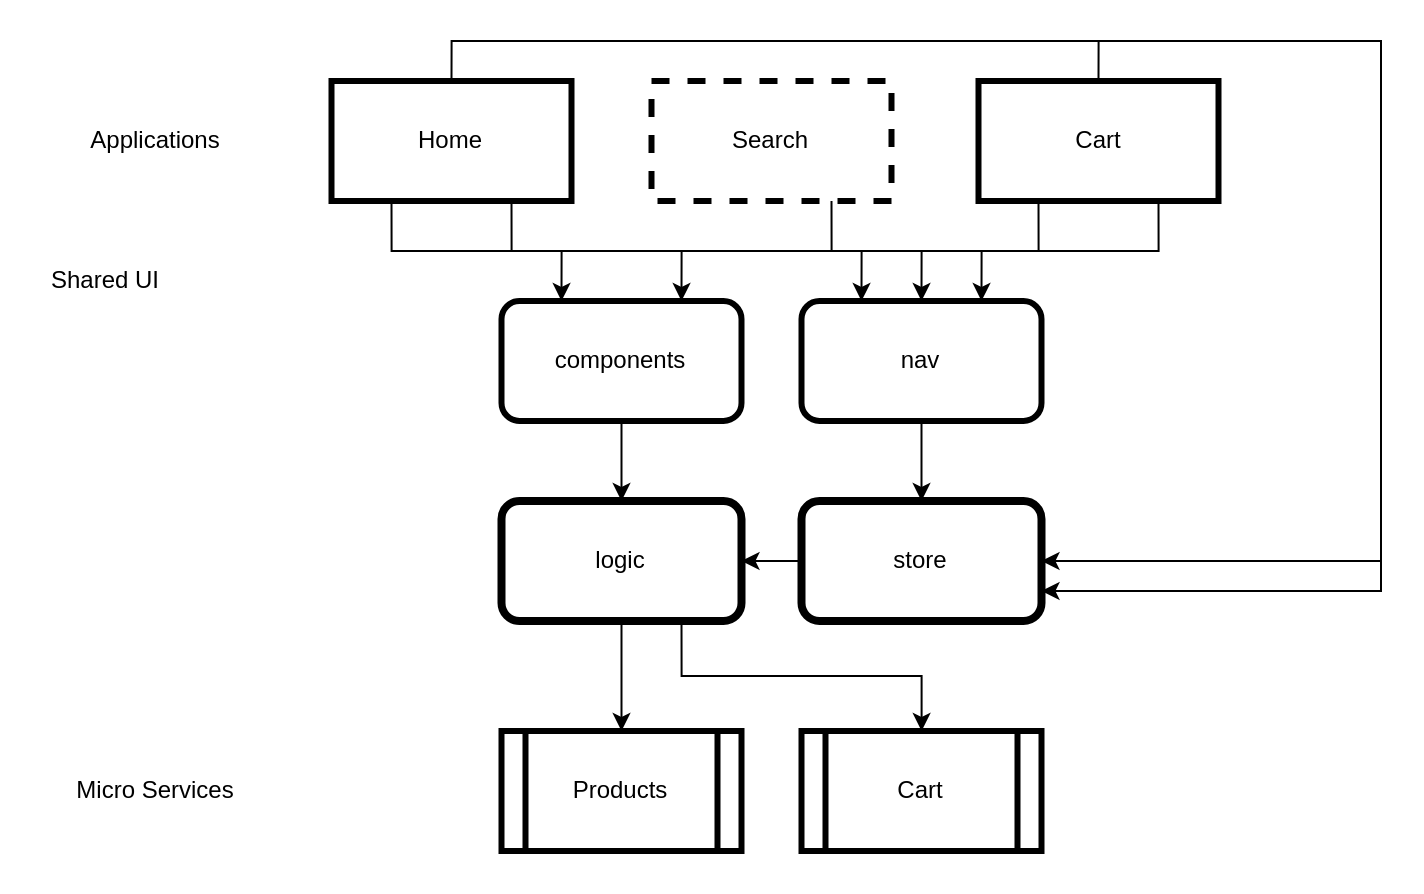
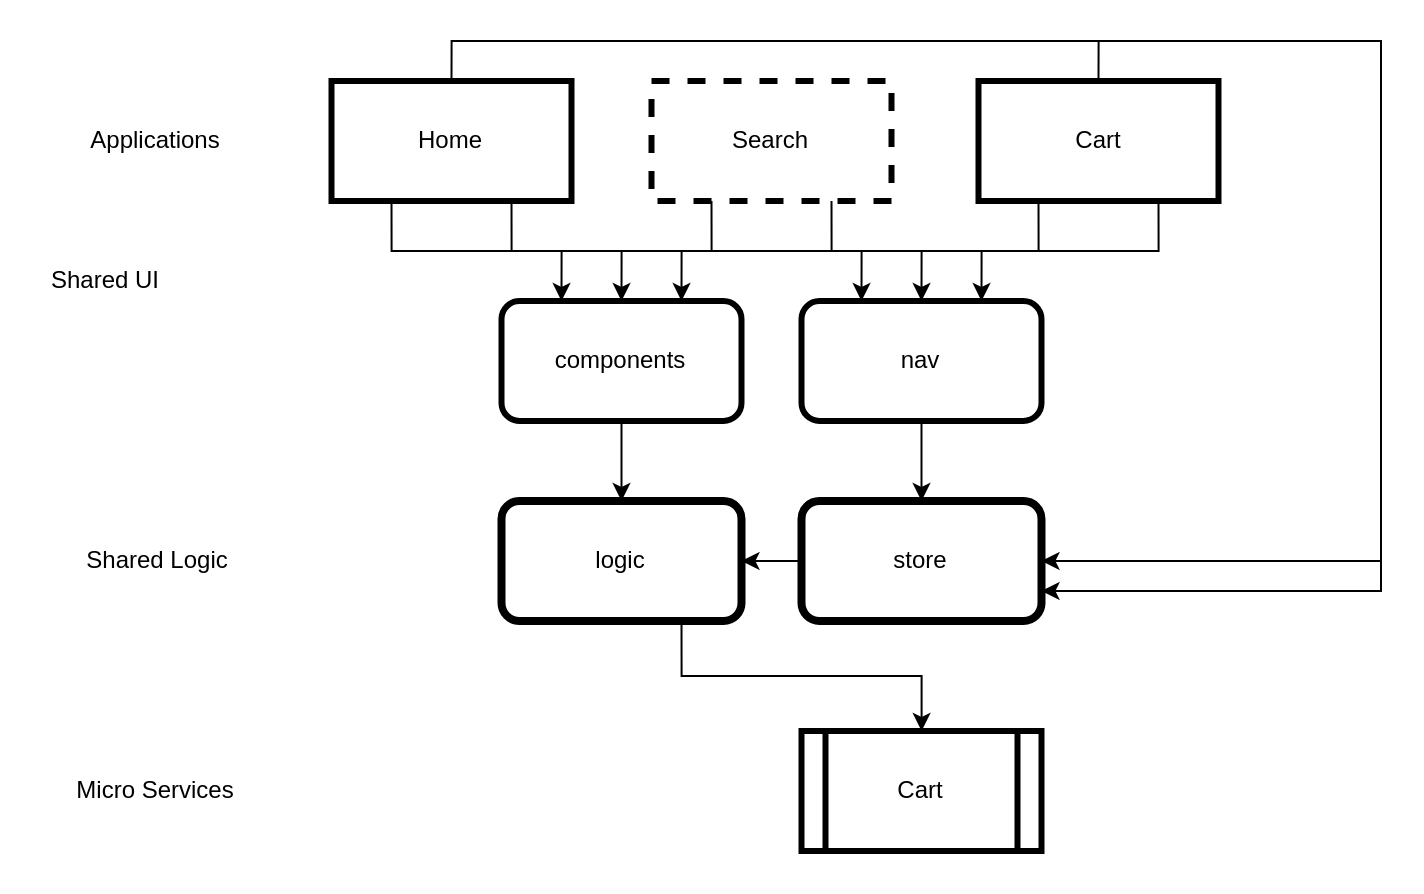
none -> (712, 224)
none -> (156, 561)
(622, 670) -> none
(622, 791) -> none
